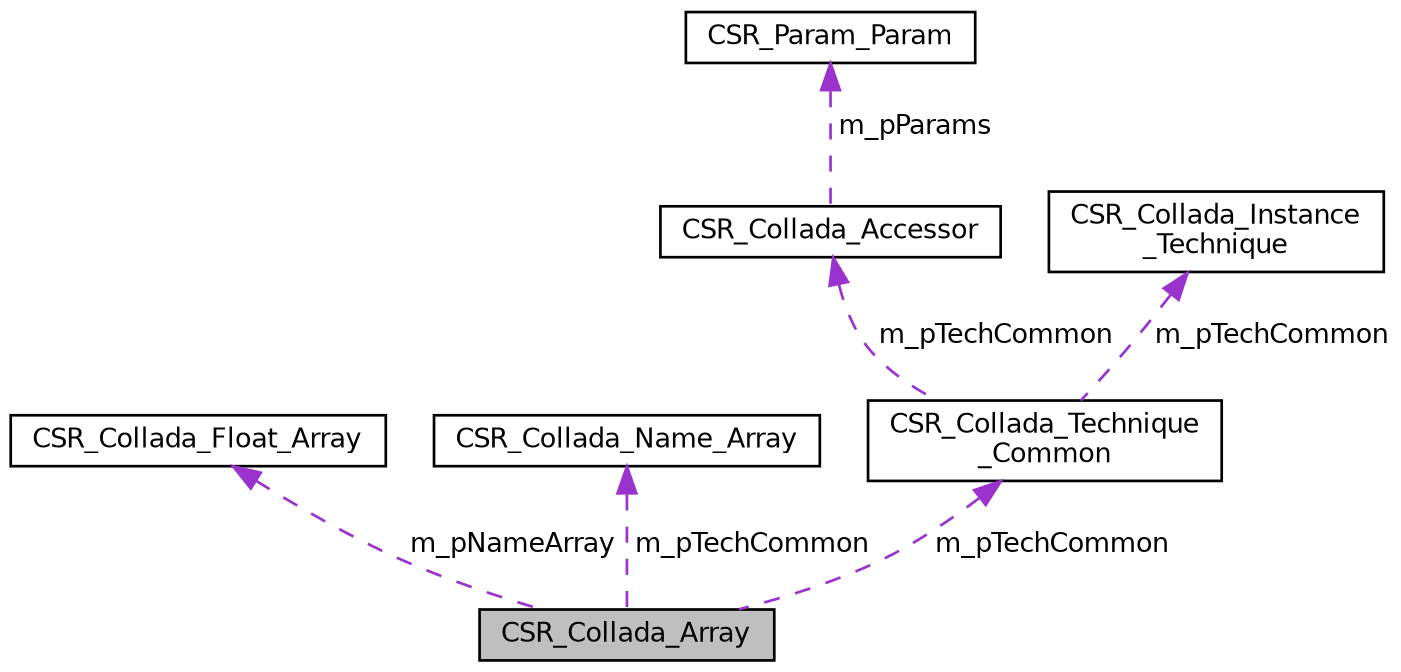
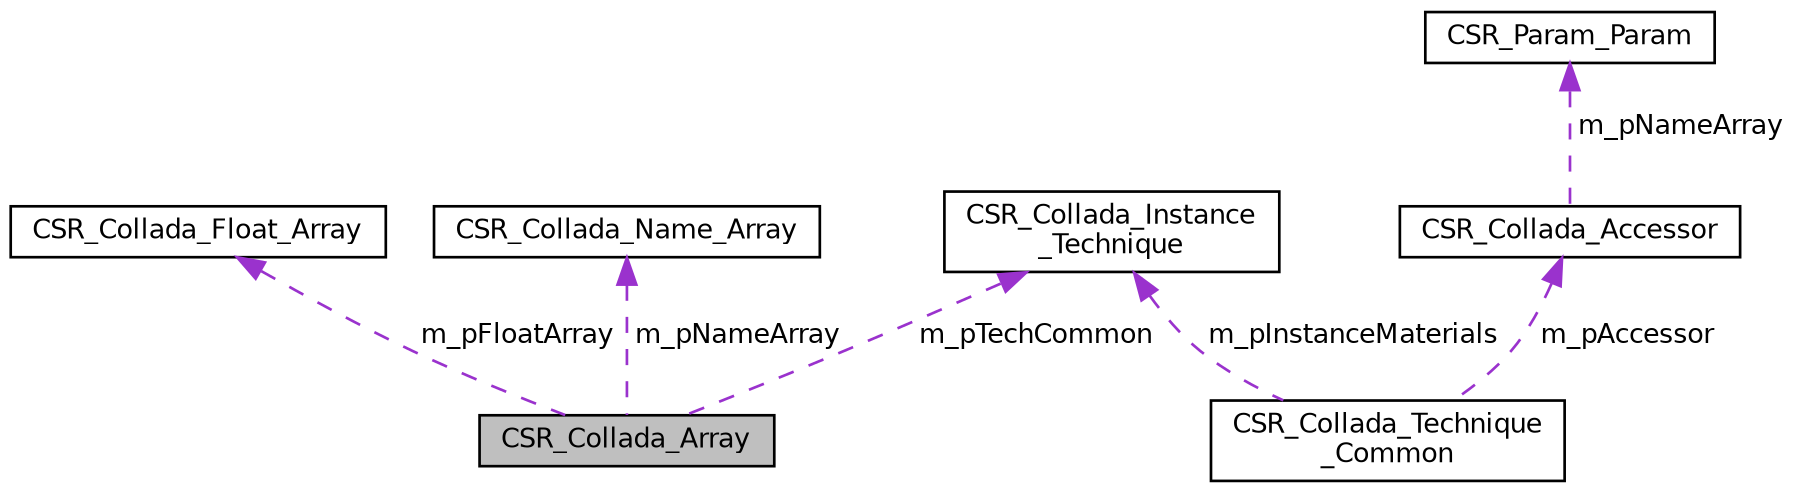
(912, 127) -> (1677, 127)
(993, 336) -> (1624, 336)
(1269, 336) -> (1350, 336)
(509, 545) -> (514, 336)
(749, 545) -> (734, 336)
(866, 567) -> (844, 351)
